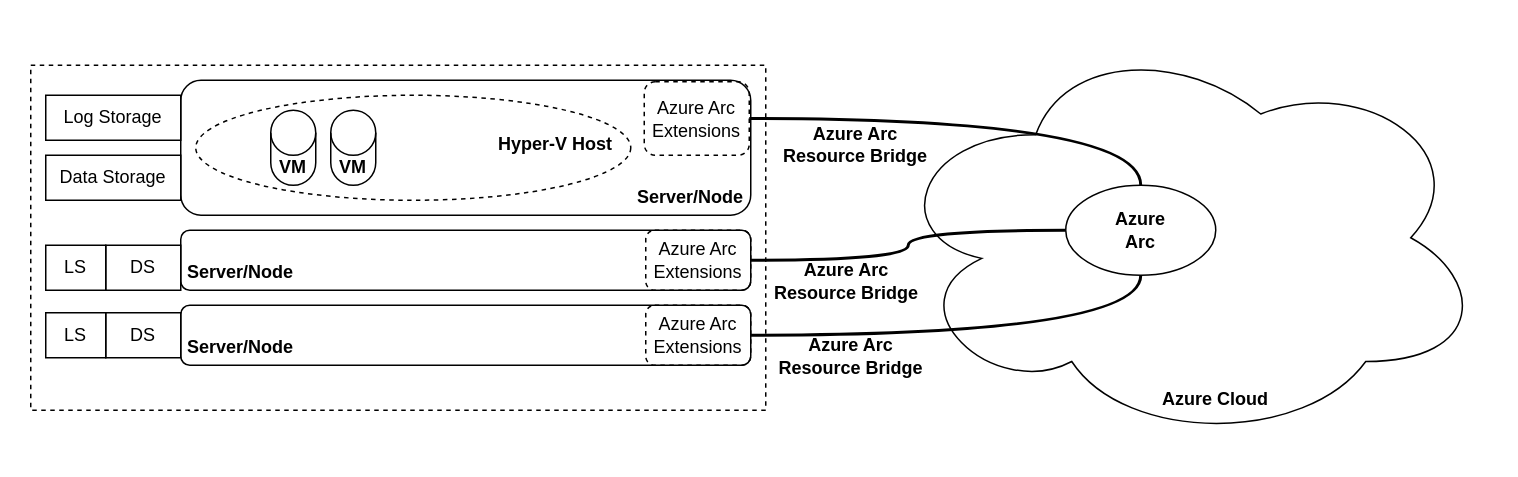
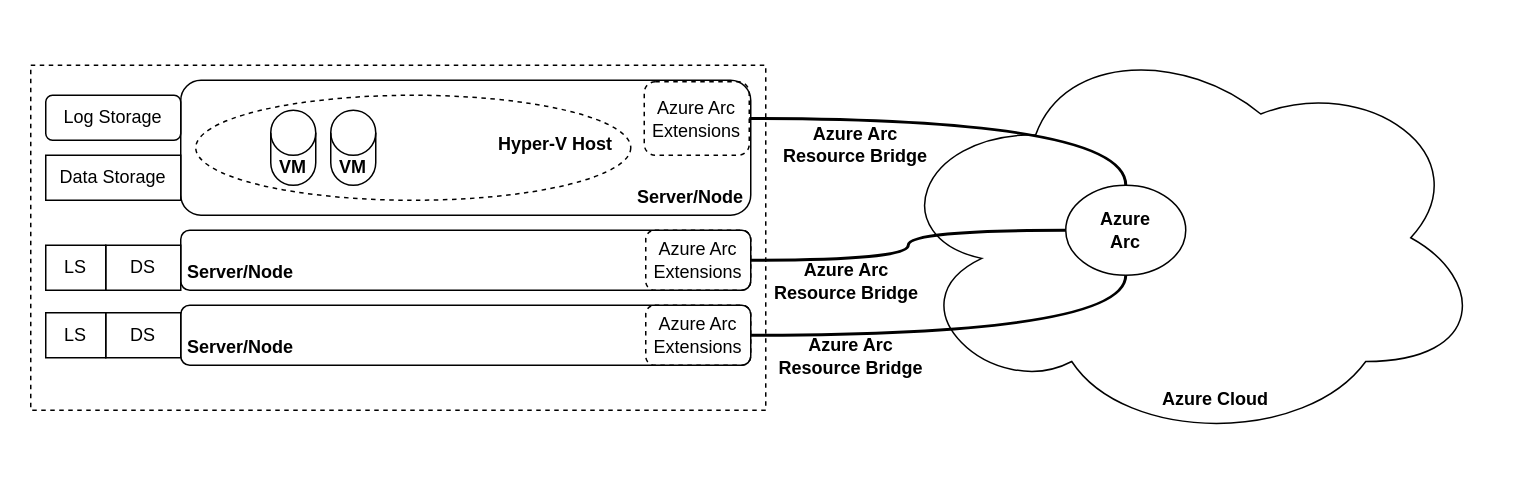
(113, 118) -> (113, 118)
(1141, 230) -> (1126, 230)
